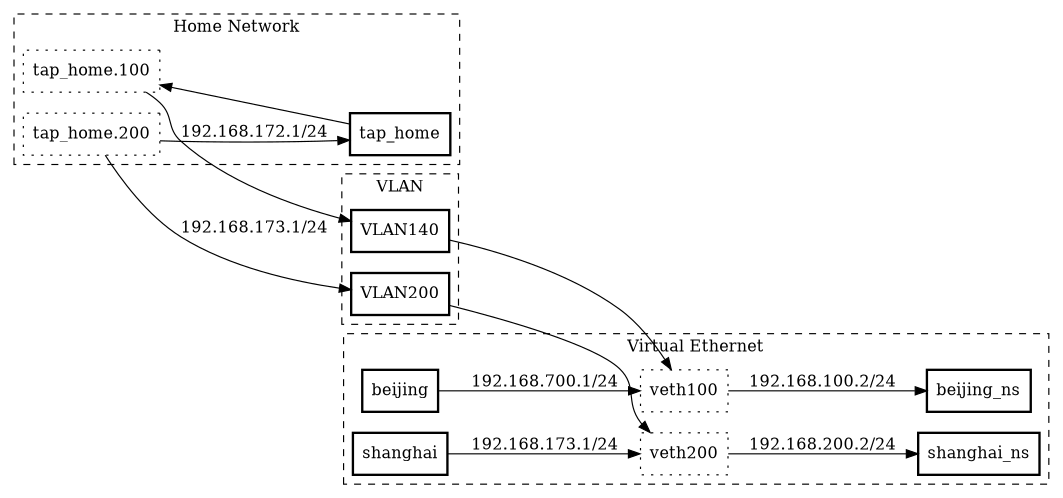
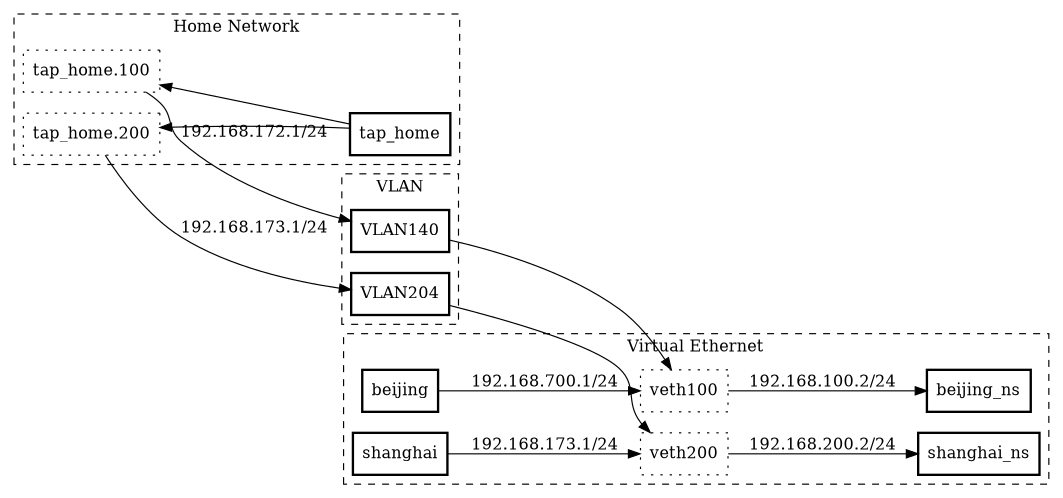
(249, 142) -> (261, 126)
(400, 294) -> (400, 294)
